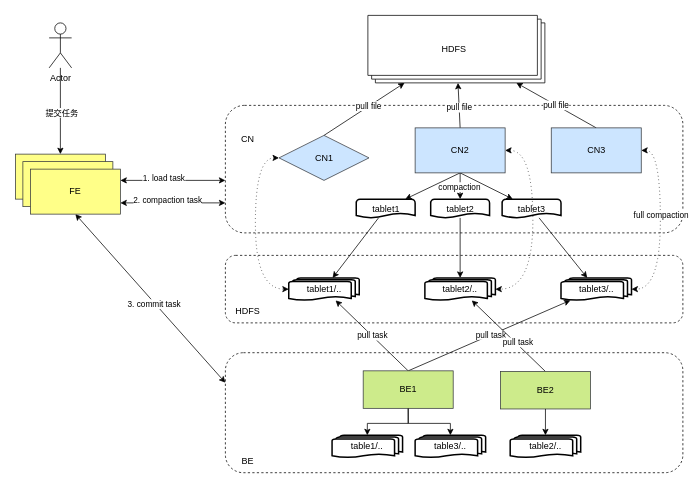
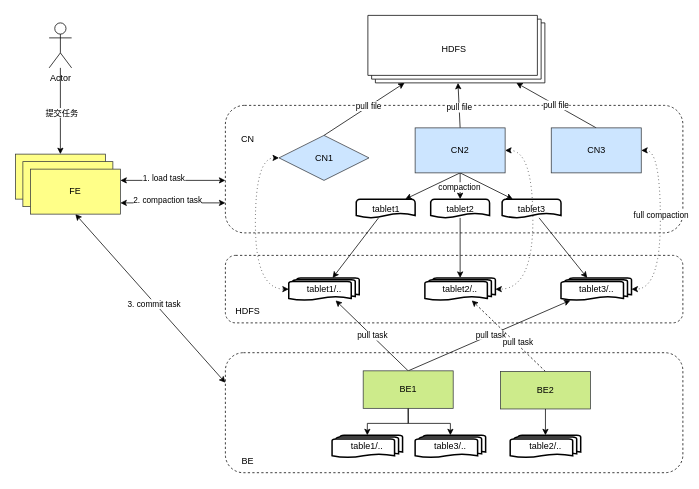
(493, 320) -> (493, 320)
